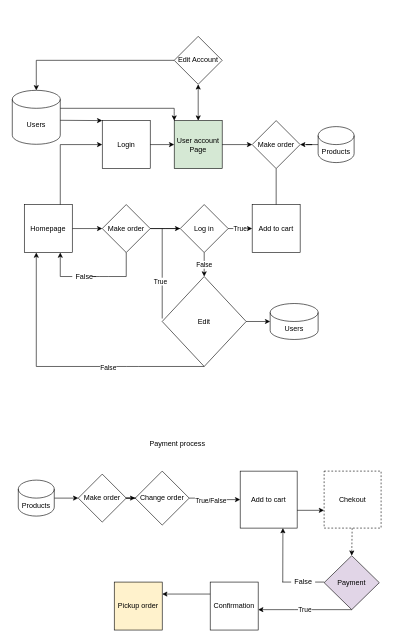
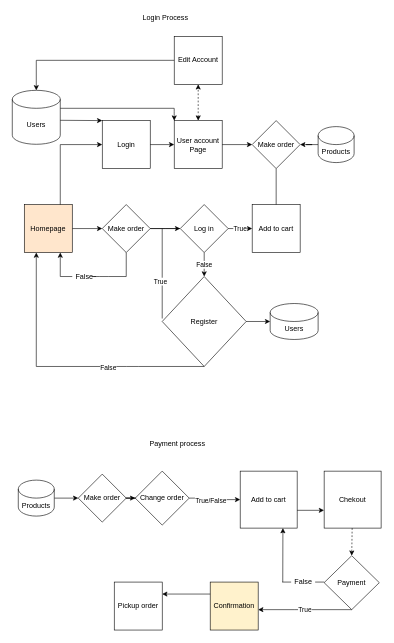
none -> (165, 18)
(198, 60) -> (198, 60)
(198, 102) -> (198, 102)
(198, 145) -> (198, 145)
(48, 229) -> (48, 229)
(204, 322) -> (204, 322)
(353, 500) -> (353, 500)
(352, 583) -> (352, 583)
(138, 606) -> (138, 606)
(234, 606) -> (234, 606)
